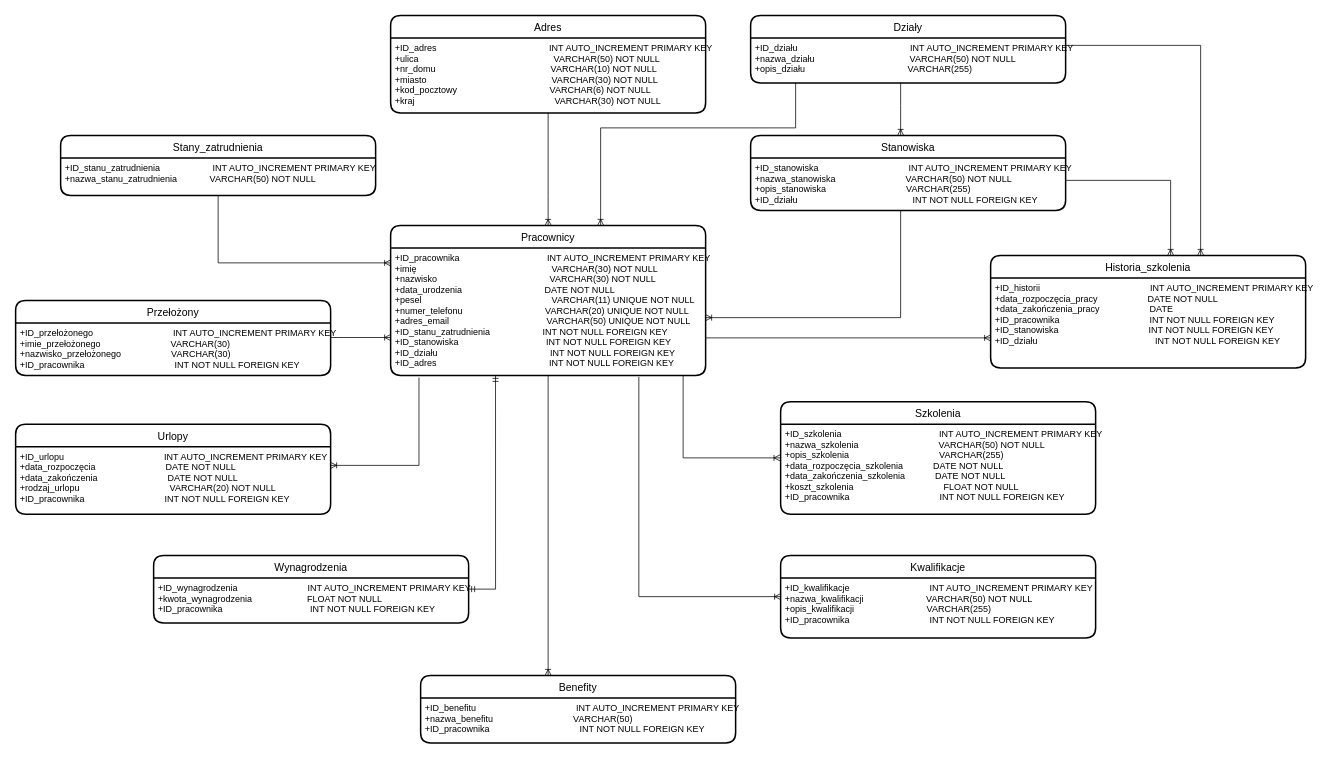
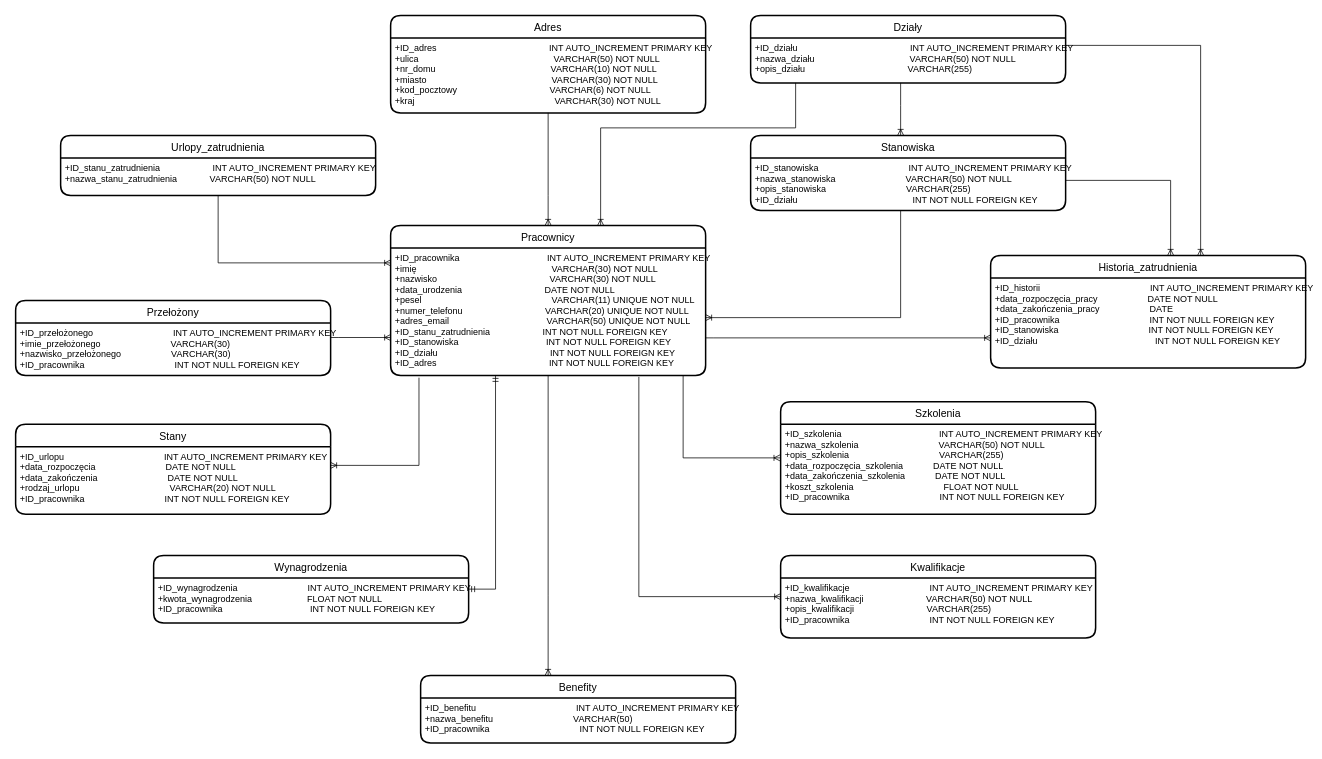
(218, 147) -> (218, 147)
(1148, 267) -> (1148, 267)
(173, 436) -> (173, 436)
